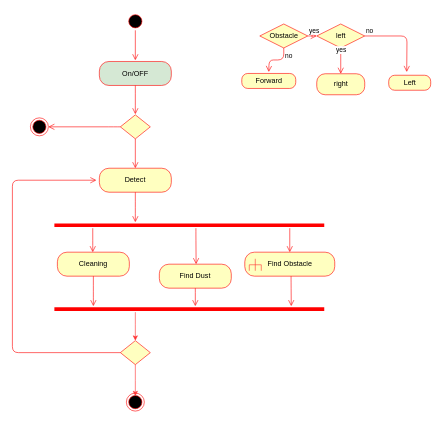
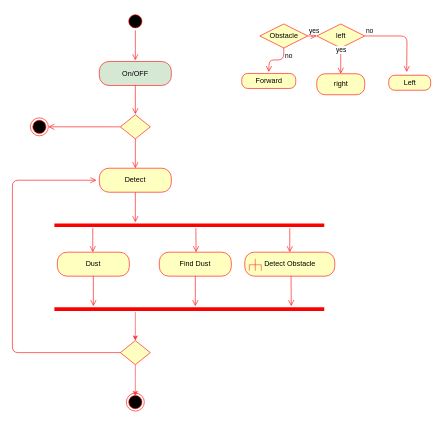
(93, 264) -> (93, 264)
(290, 264) -> (290, 264)
(195, 276) -> (195, 264)
